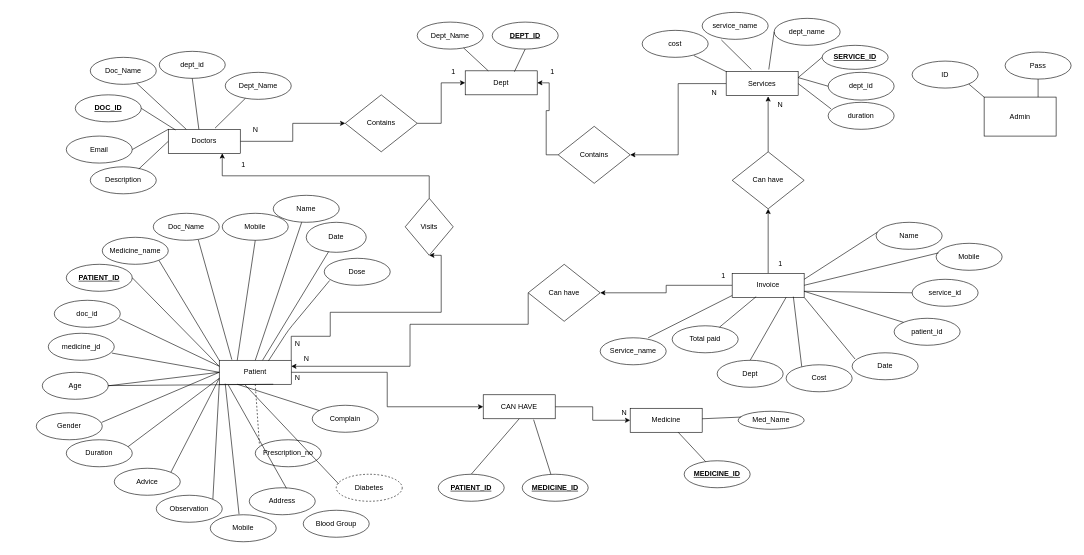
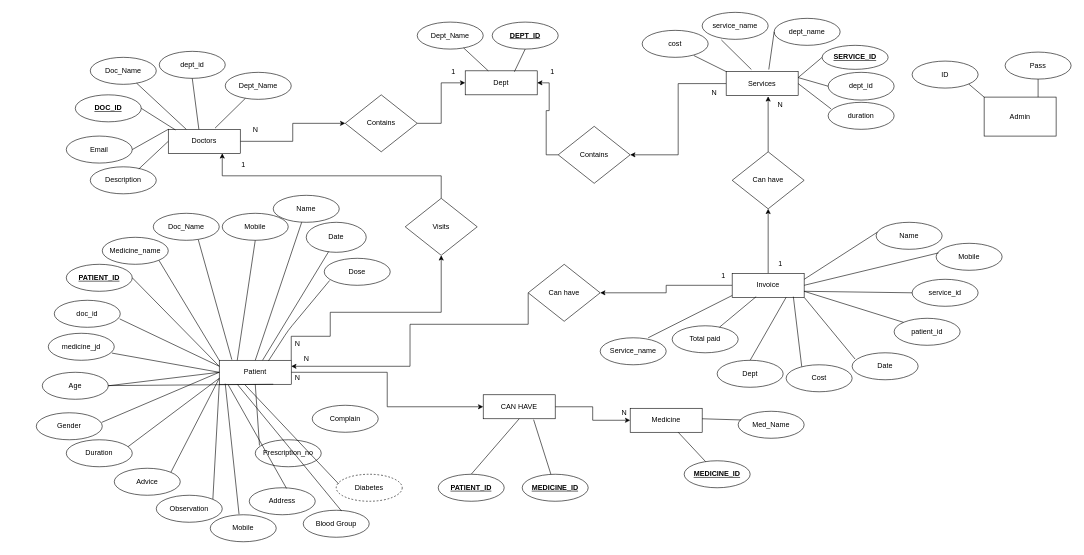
(429, 227) -> (441, 227)
(286, 400) -> (290, 449)
(257, 412) -> (257, 412)
(771, 420) -> (771, 425)
